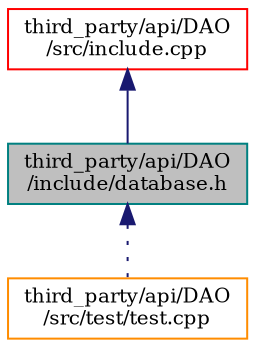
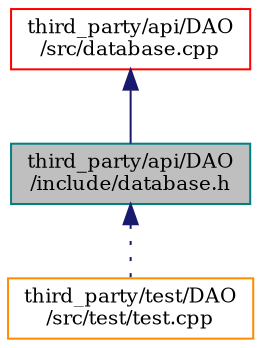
(128, 39) -> (131, 39)
(128, 308) -> (131, 308)
